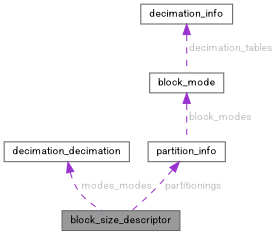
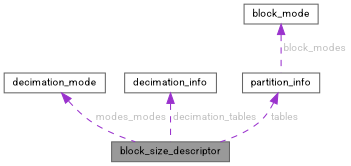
(187, 54) -> (171, 123)
(67, 152) -> (55, 83)
(192, 186) -> (284, 117)
